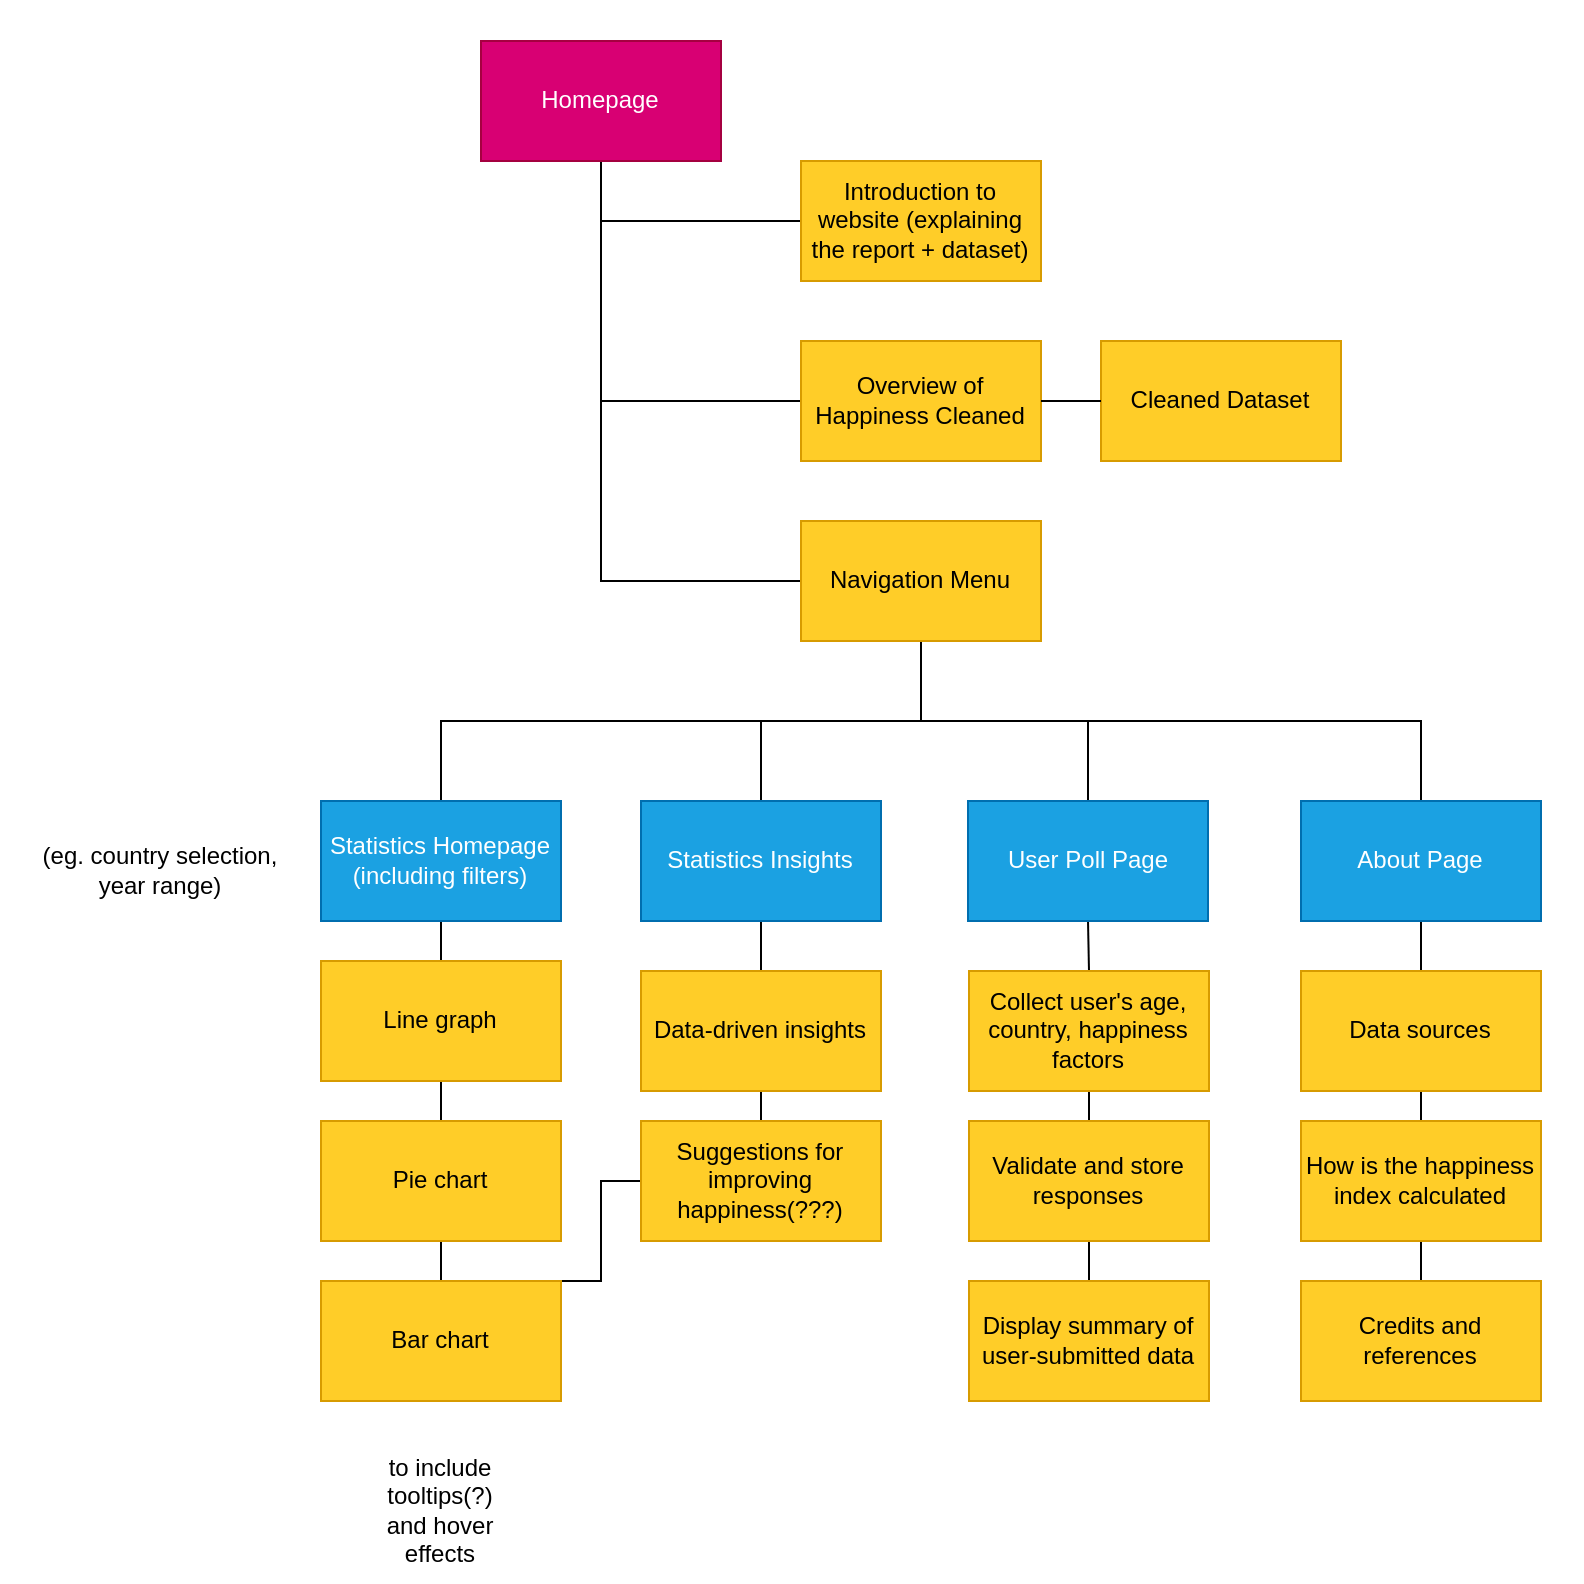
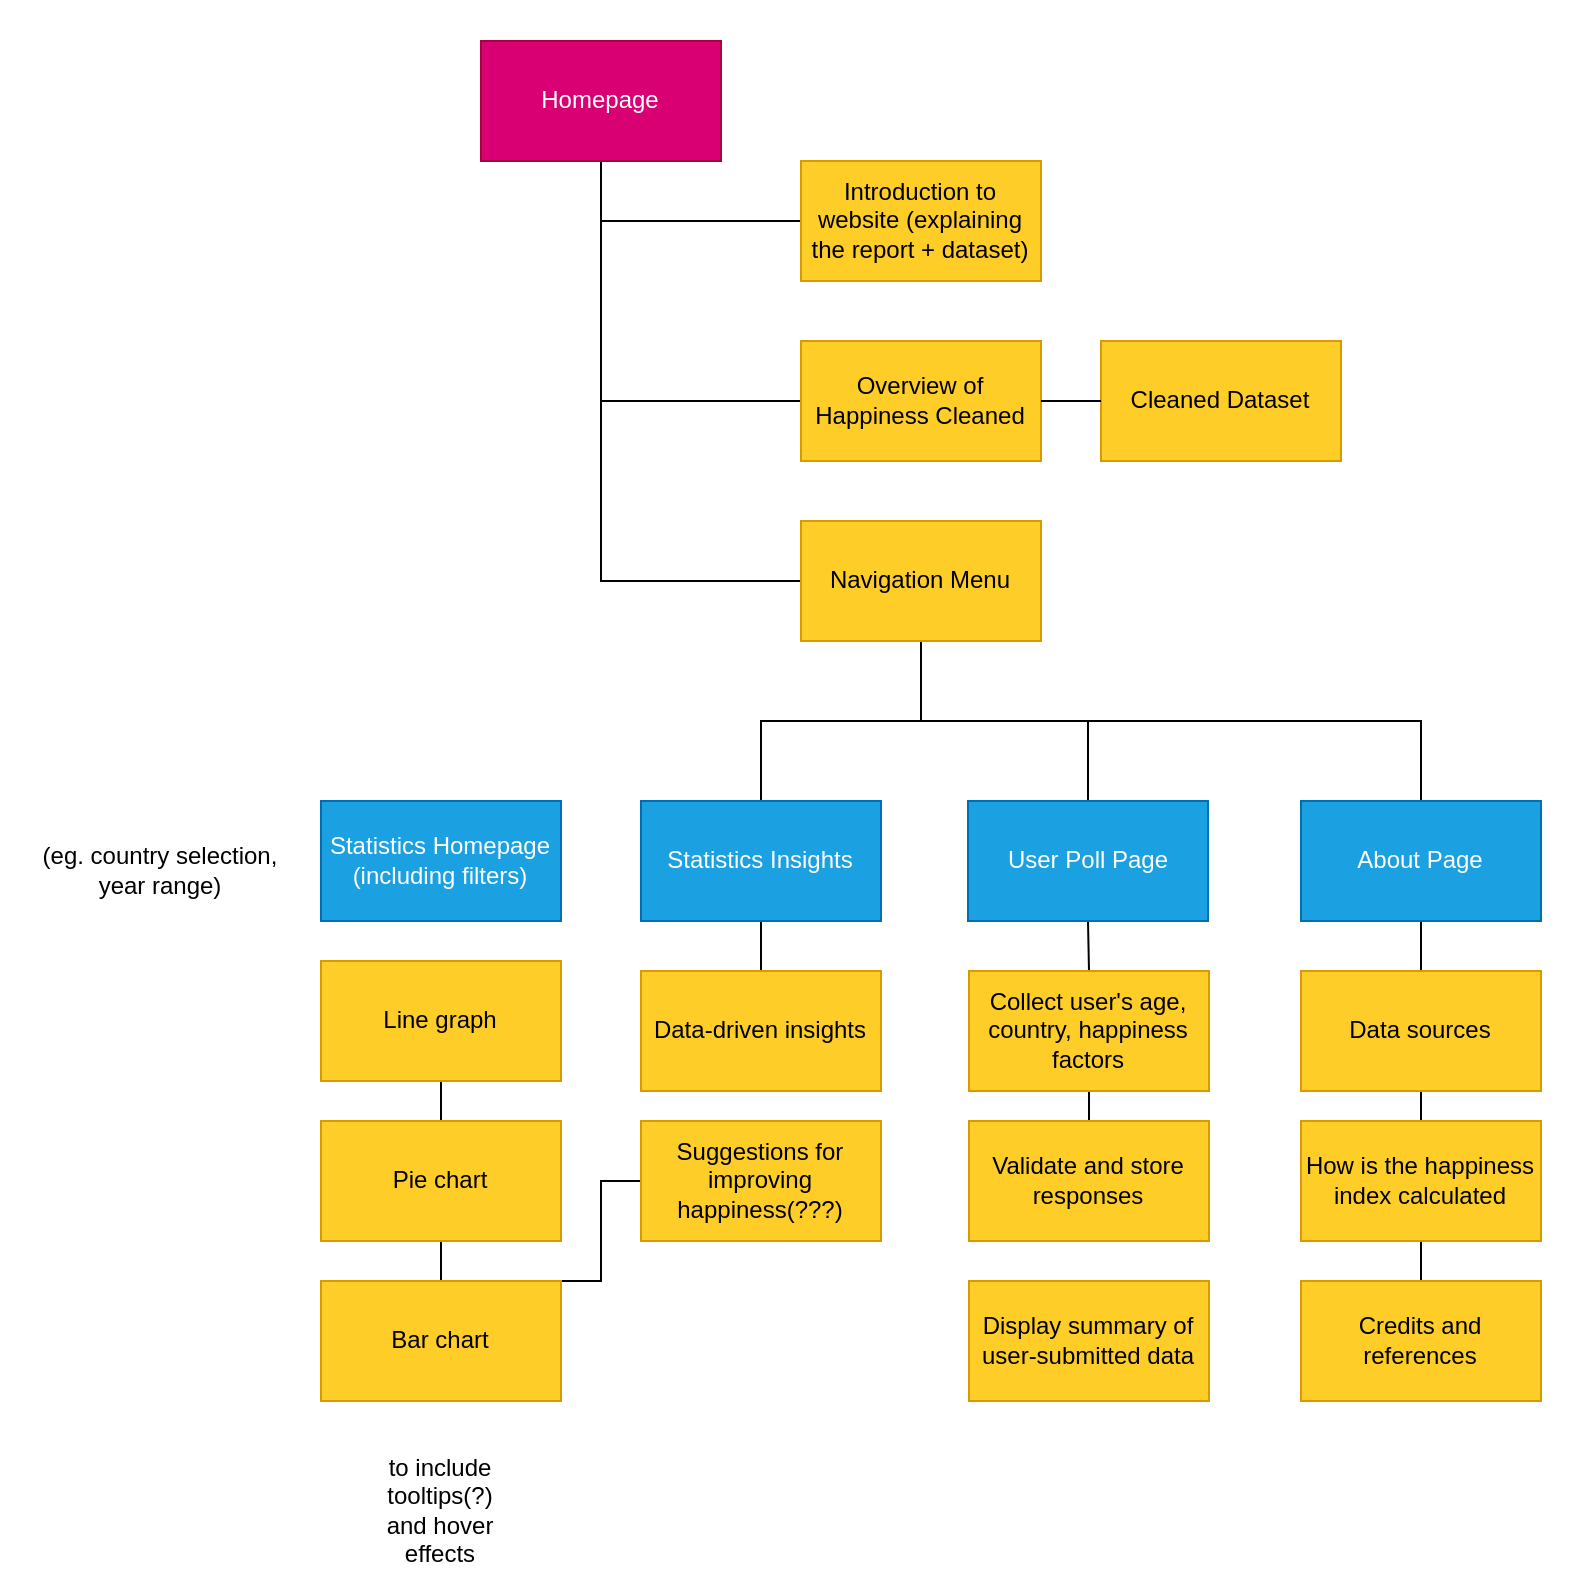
(560, 721) -> none
(441, 941) -> none
(761, 1106) -> none
(1089, 1261) -> none
